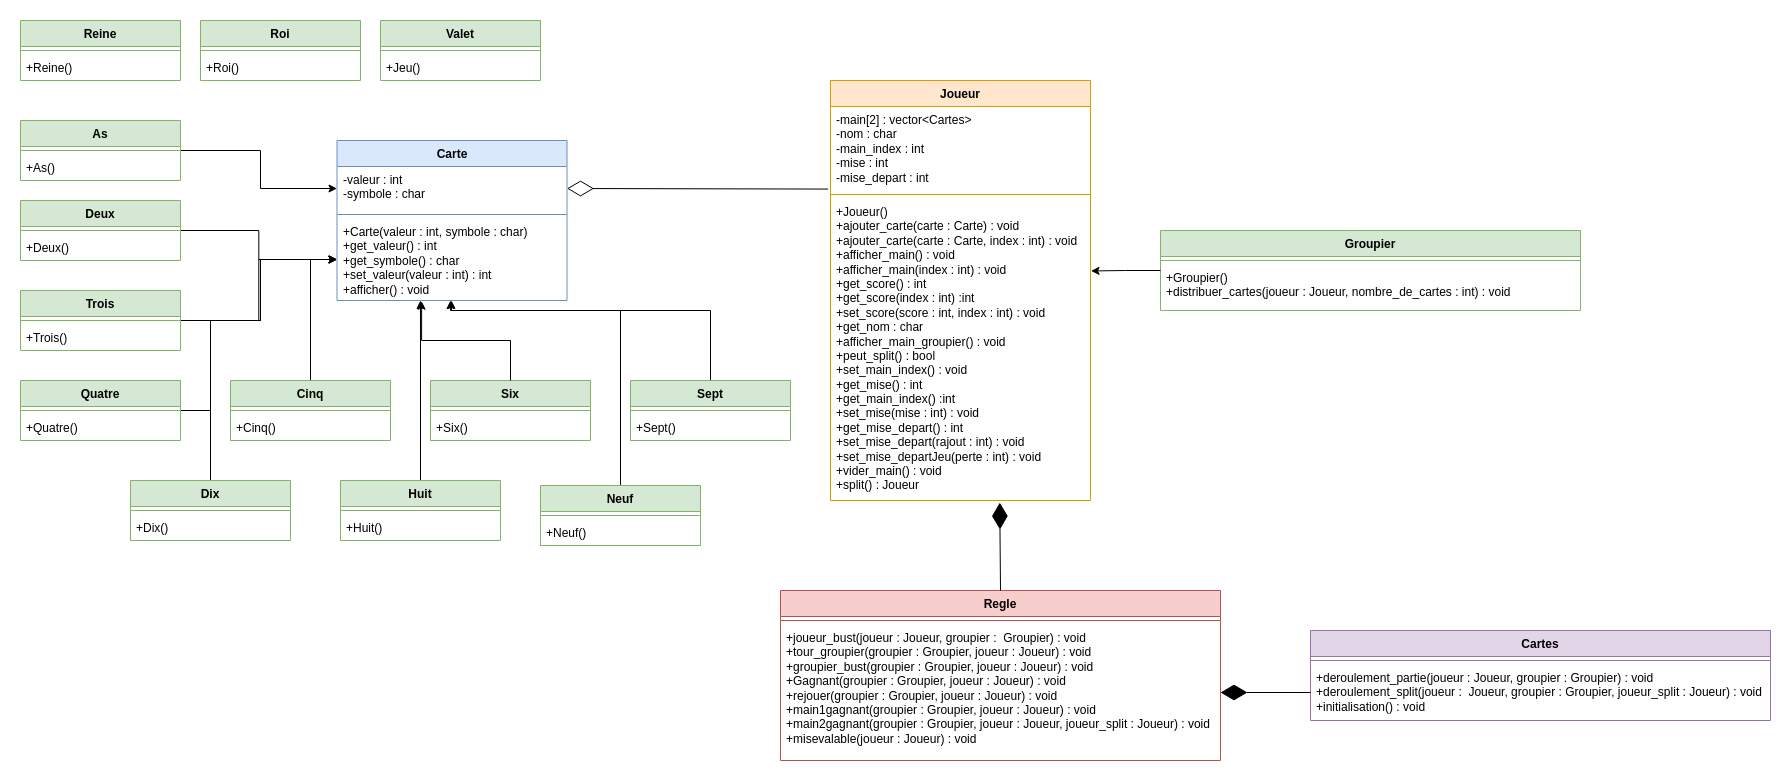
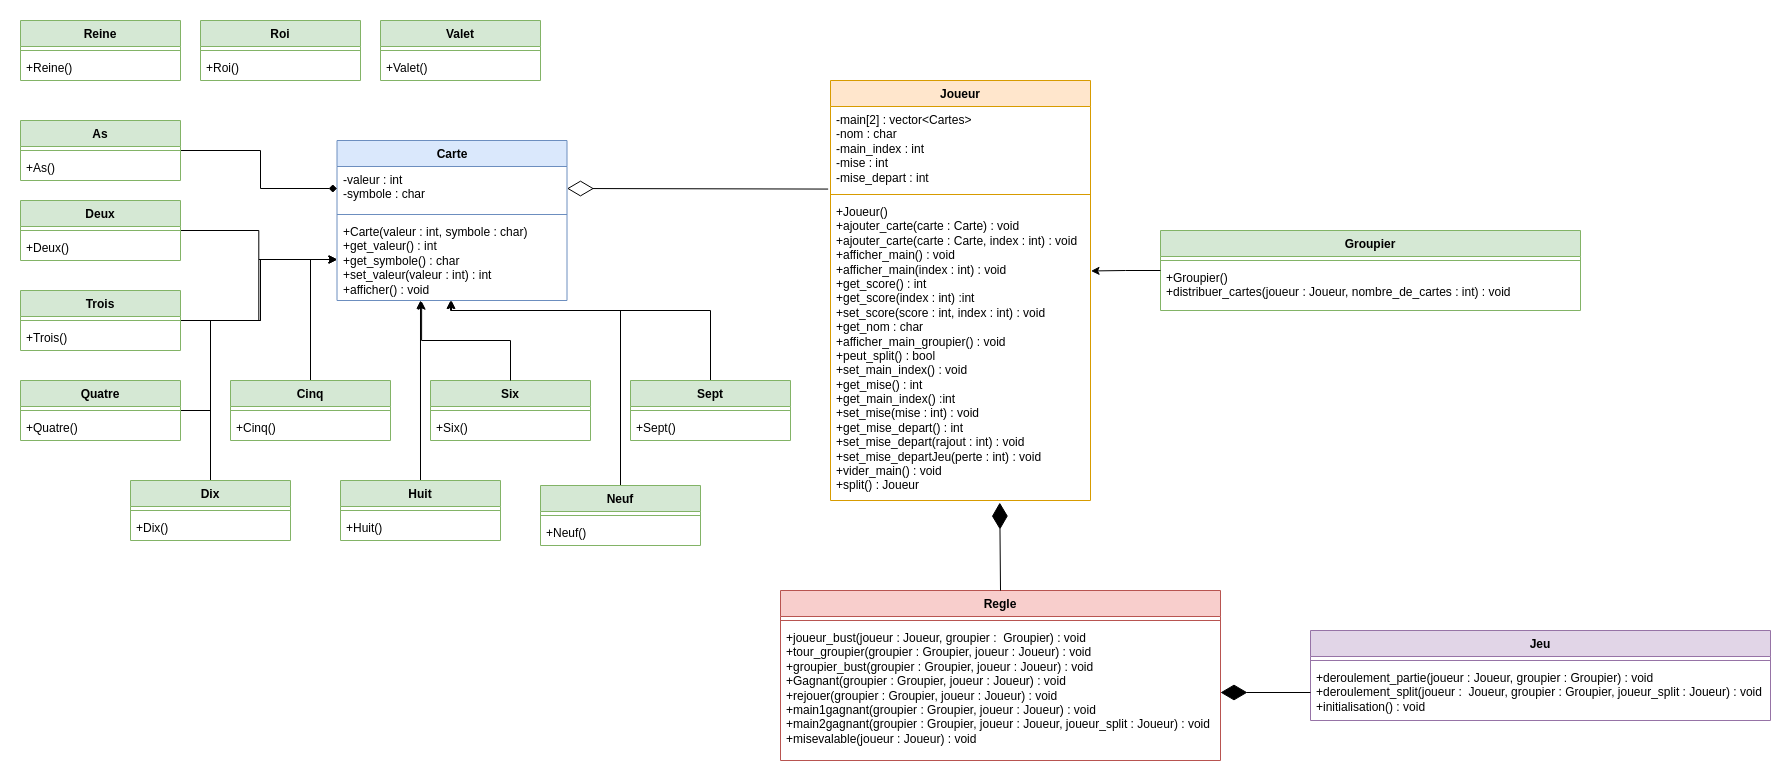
(407, 69) -> (412, 69)
(329, 189) -> (328, 189)
(1541, 645) -> (1541, 645)
